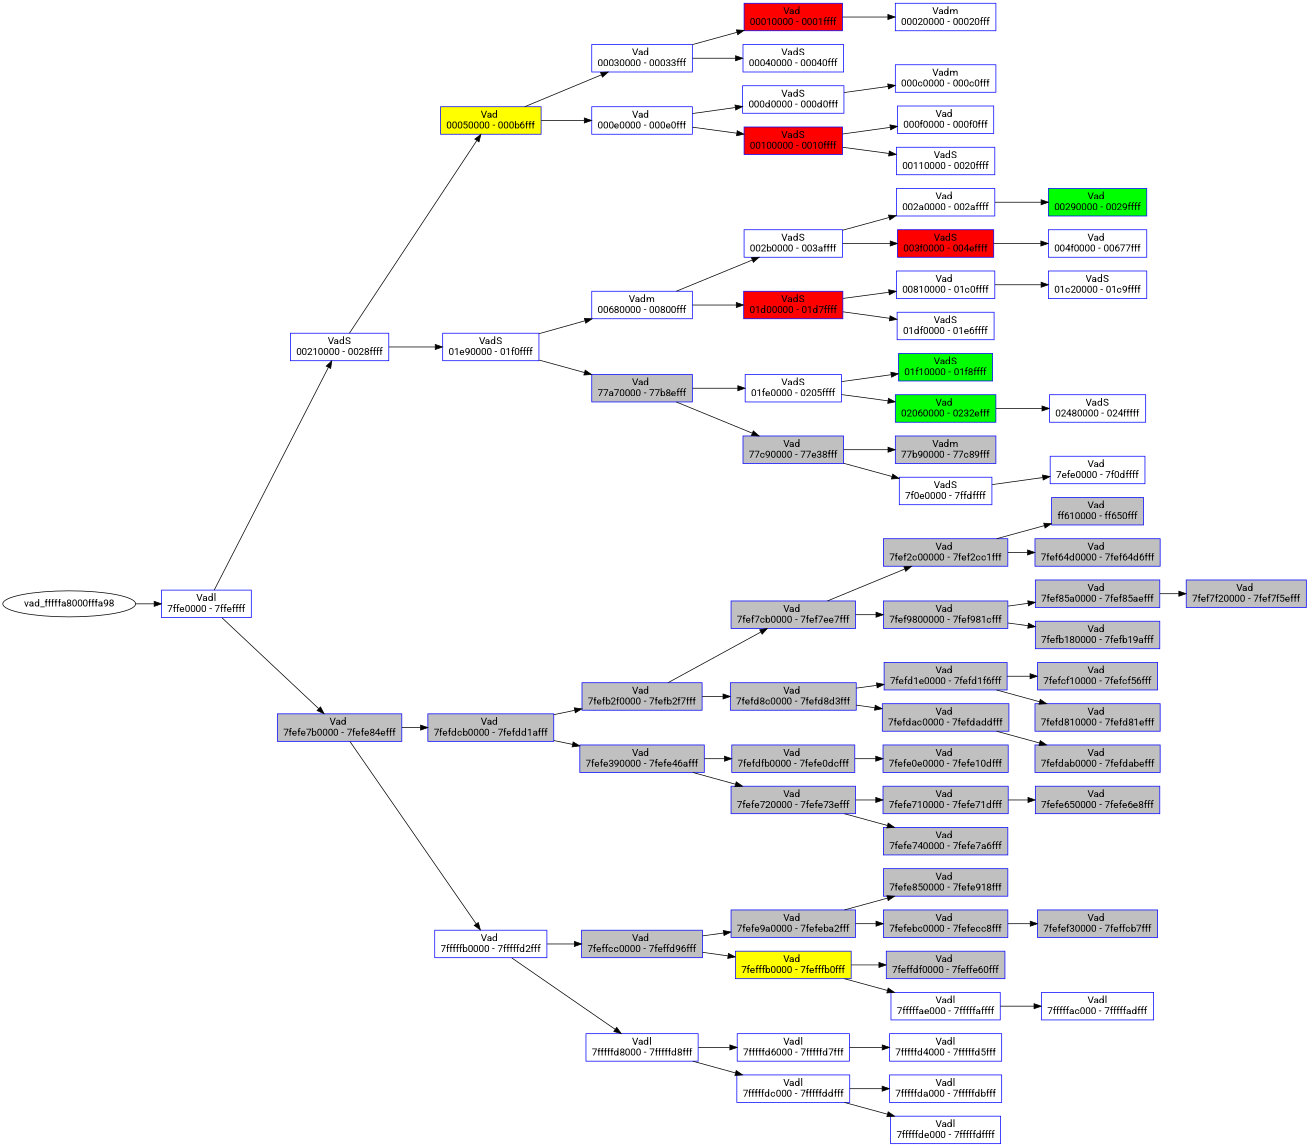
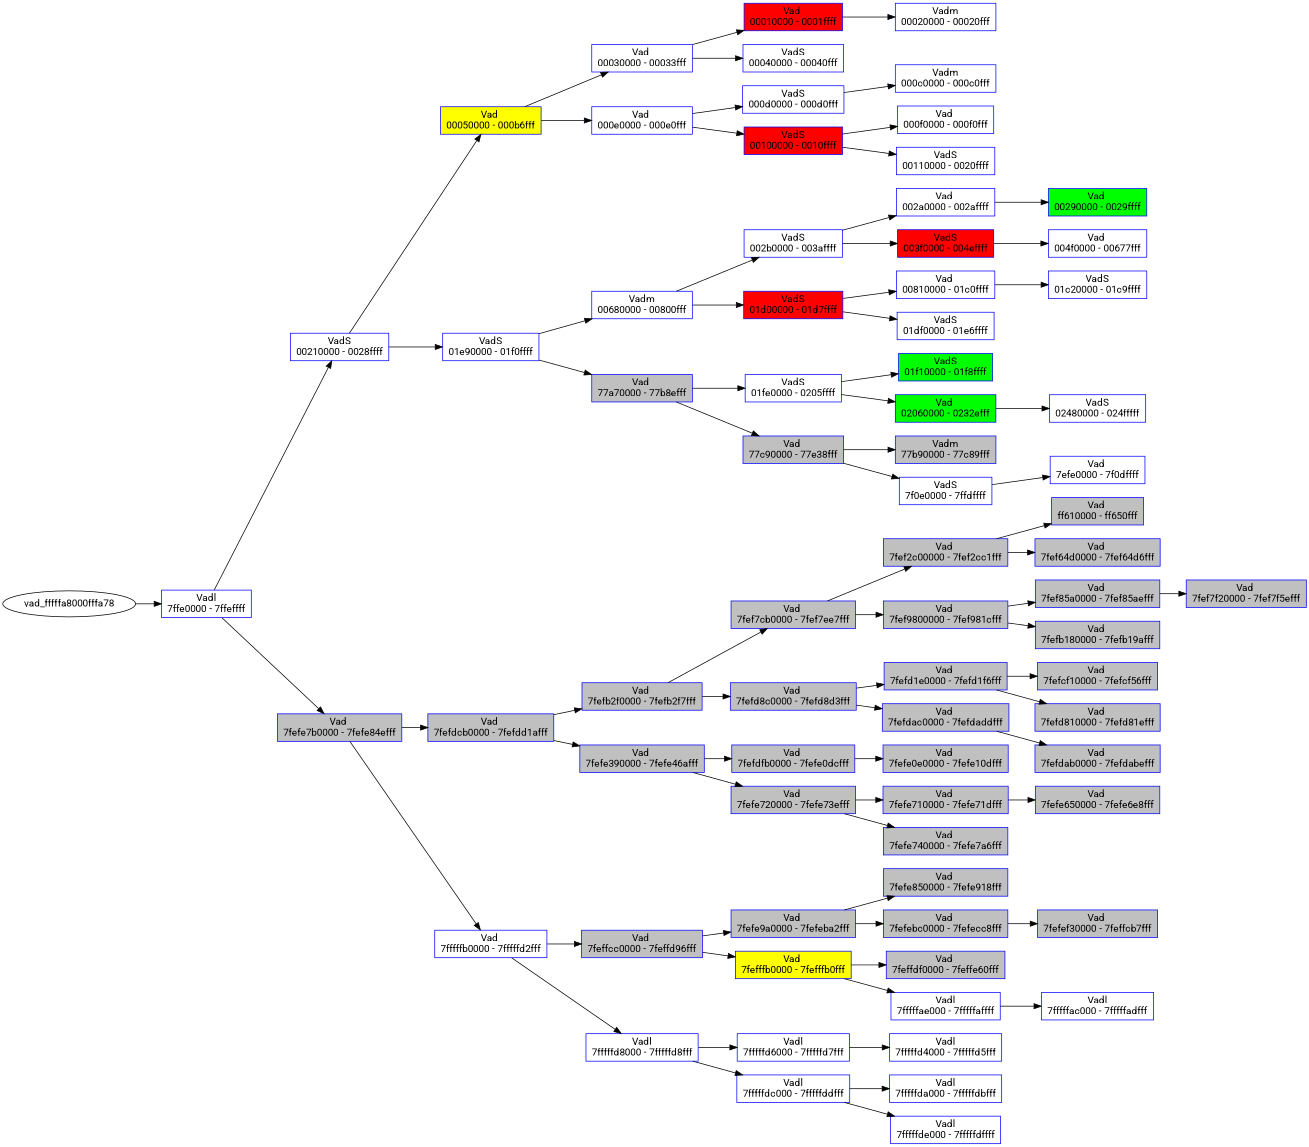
(69, 604) -> (69, 604)
